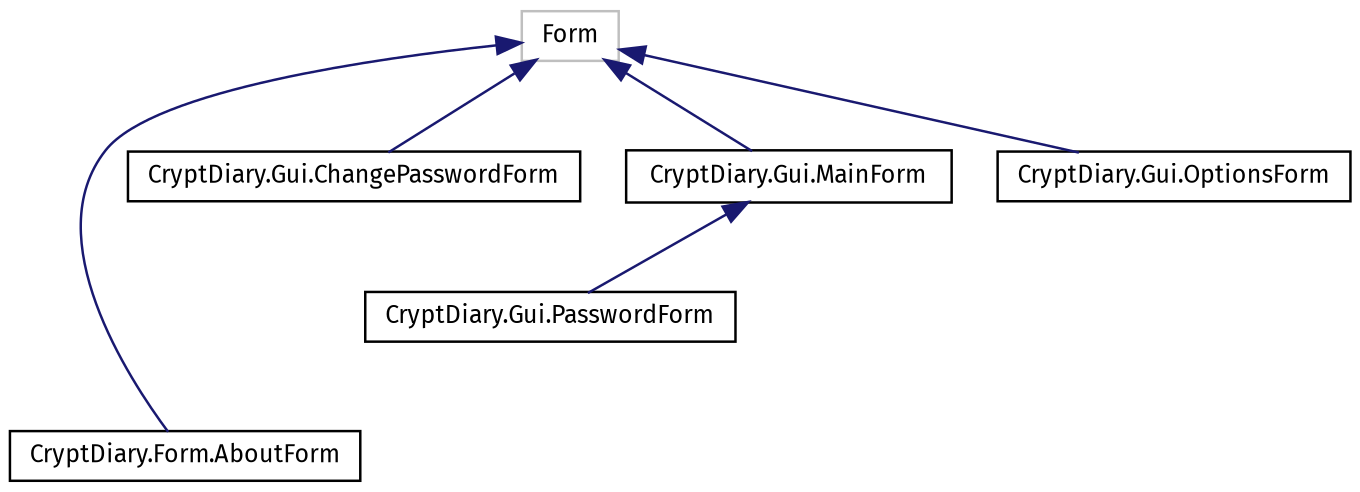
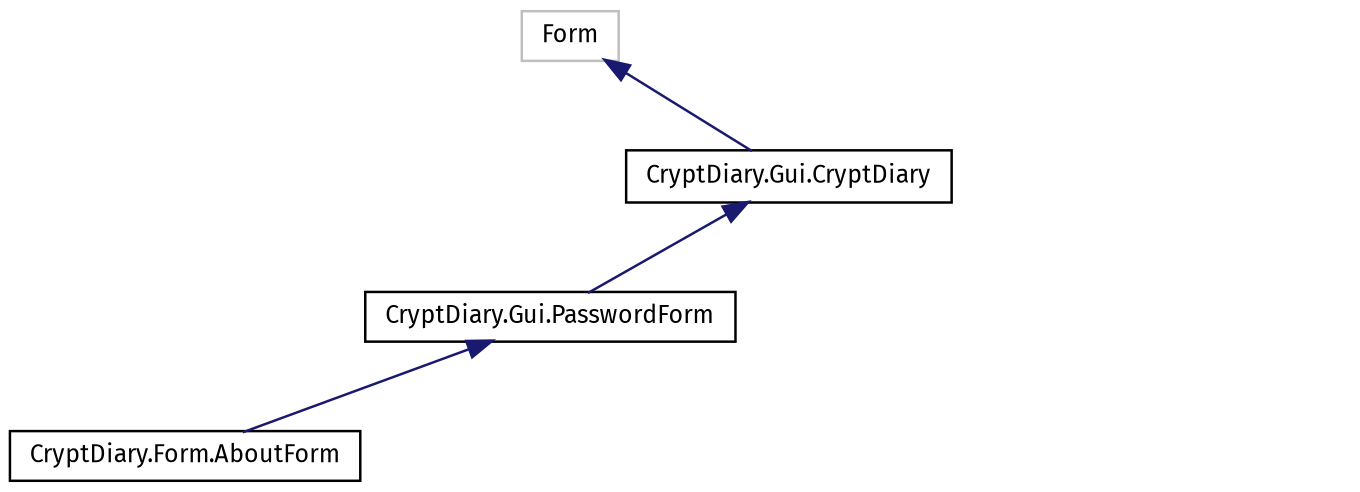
(147, 121) -> (356, 391)
(354, 176) -> none
(789, 176) -> (789, 176)
(1174, 176) -> none
